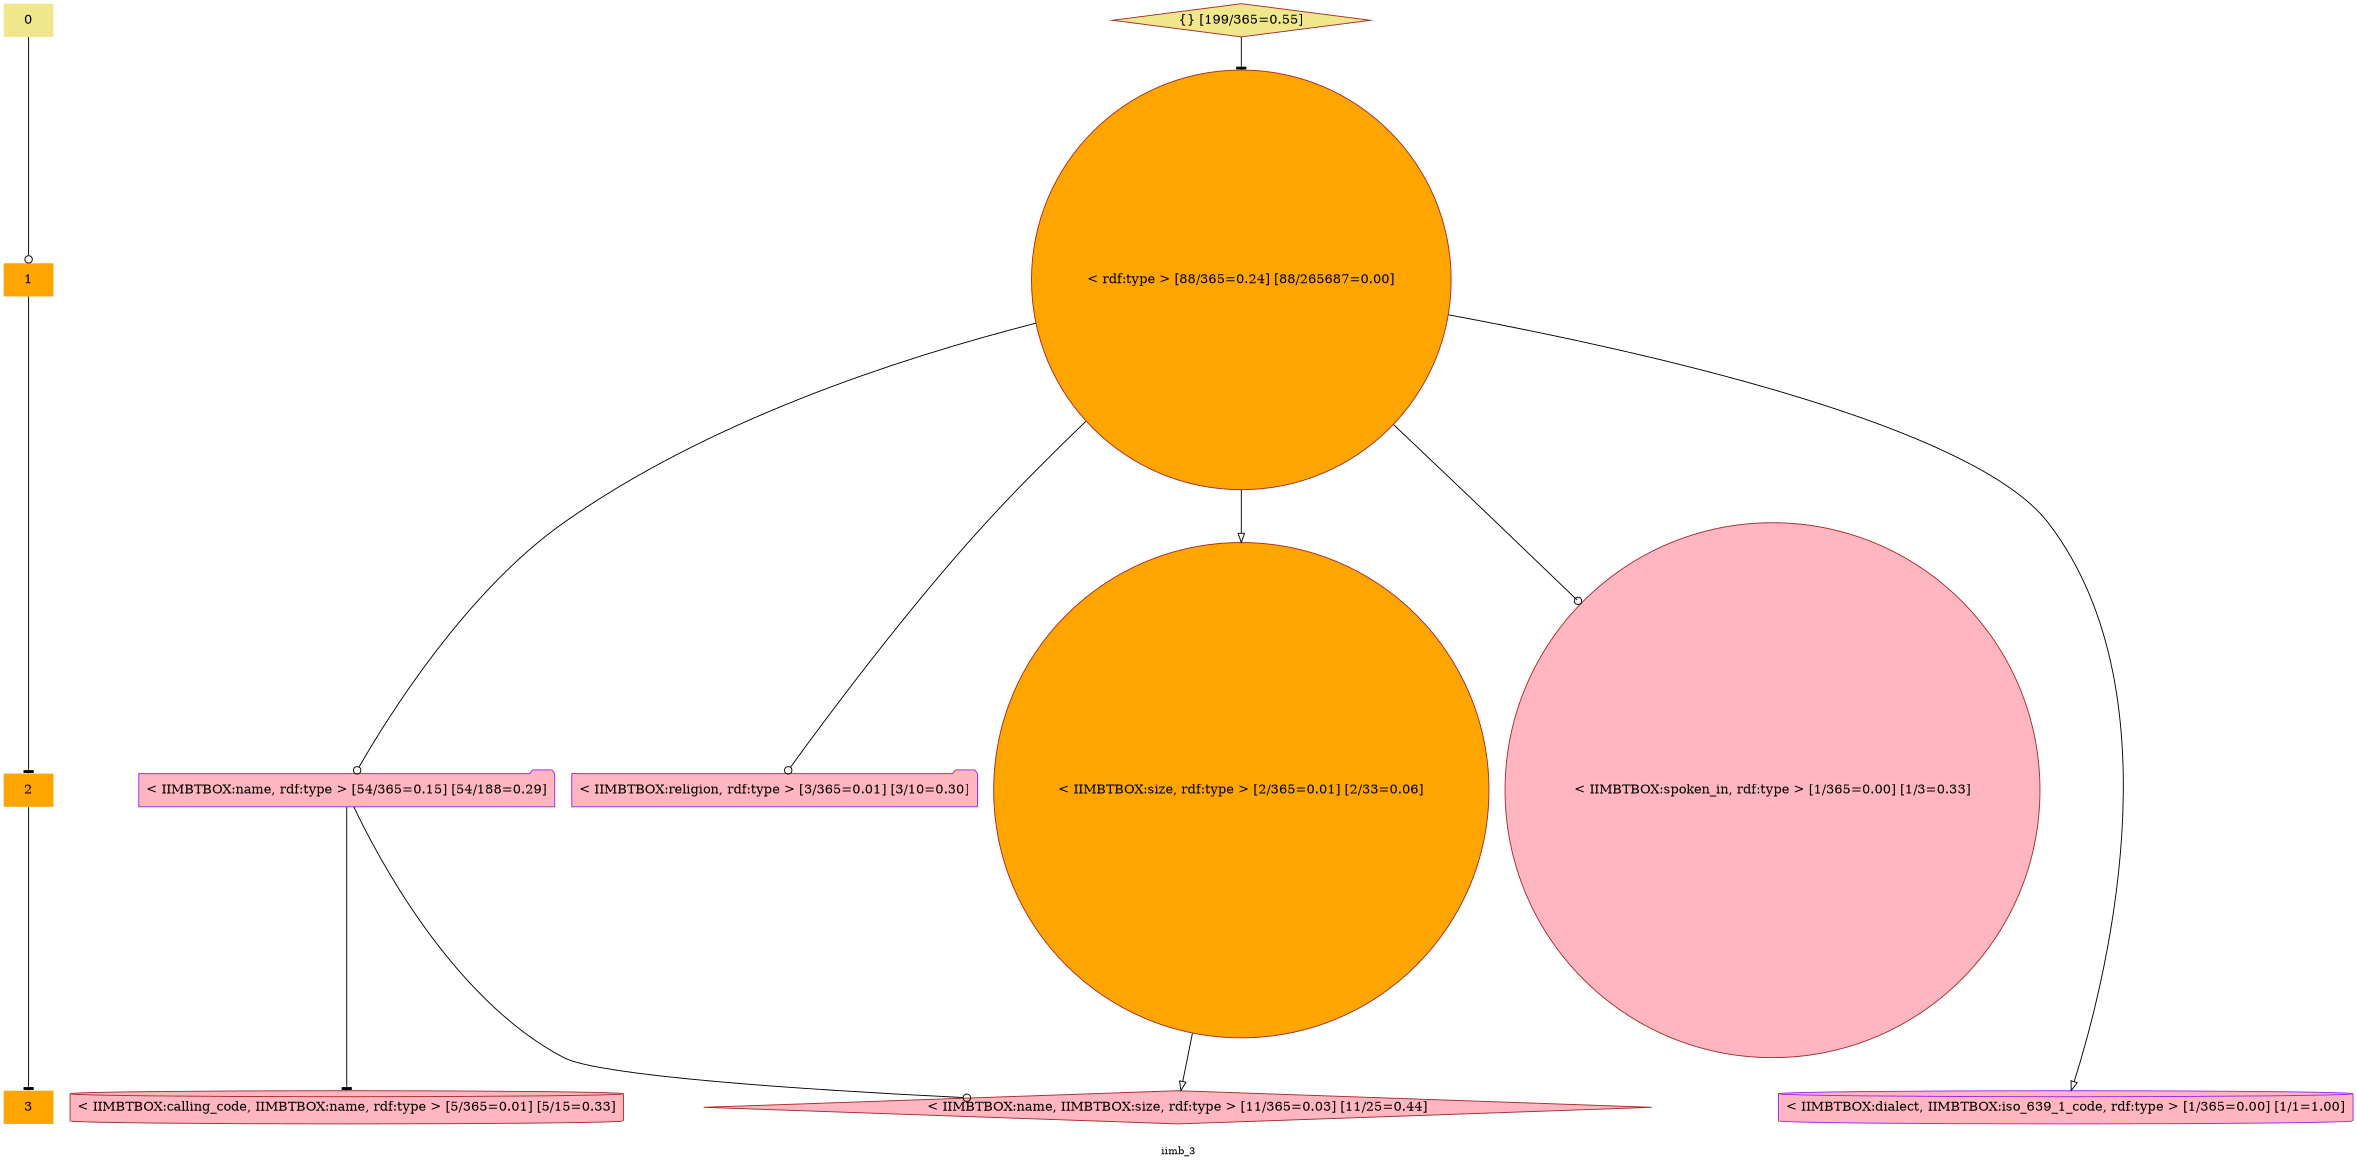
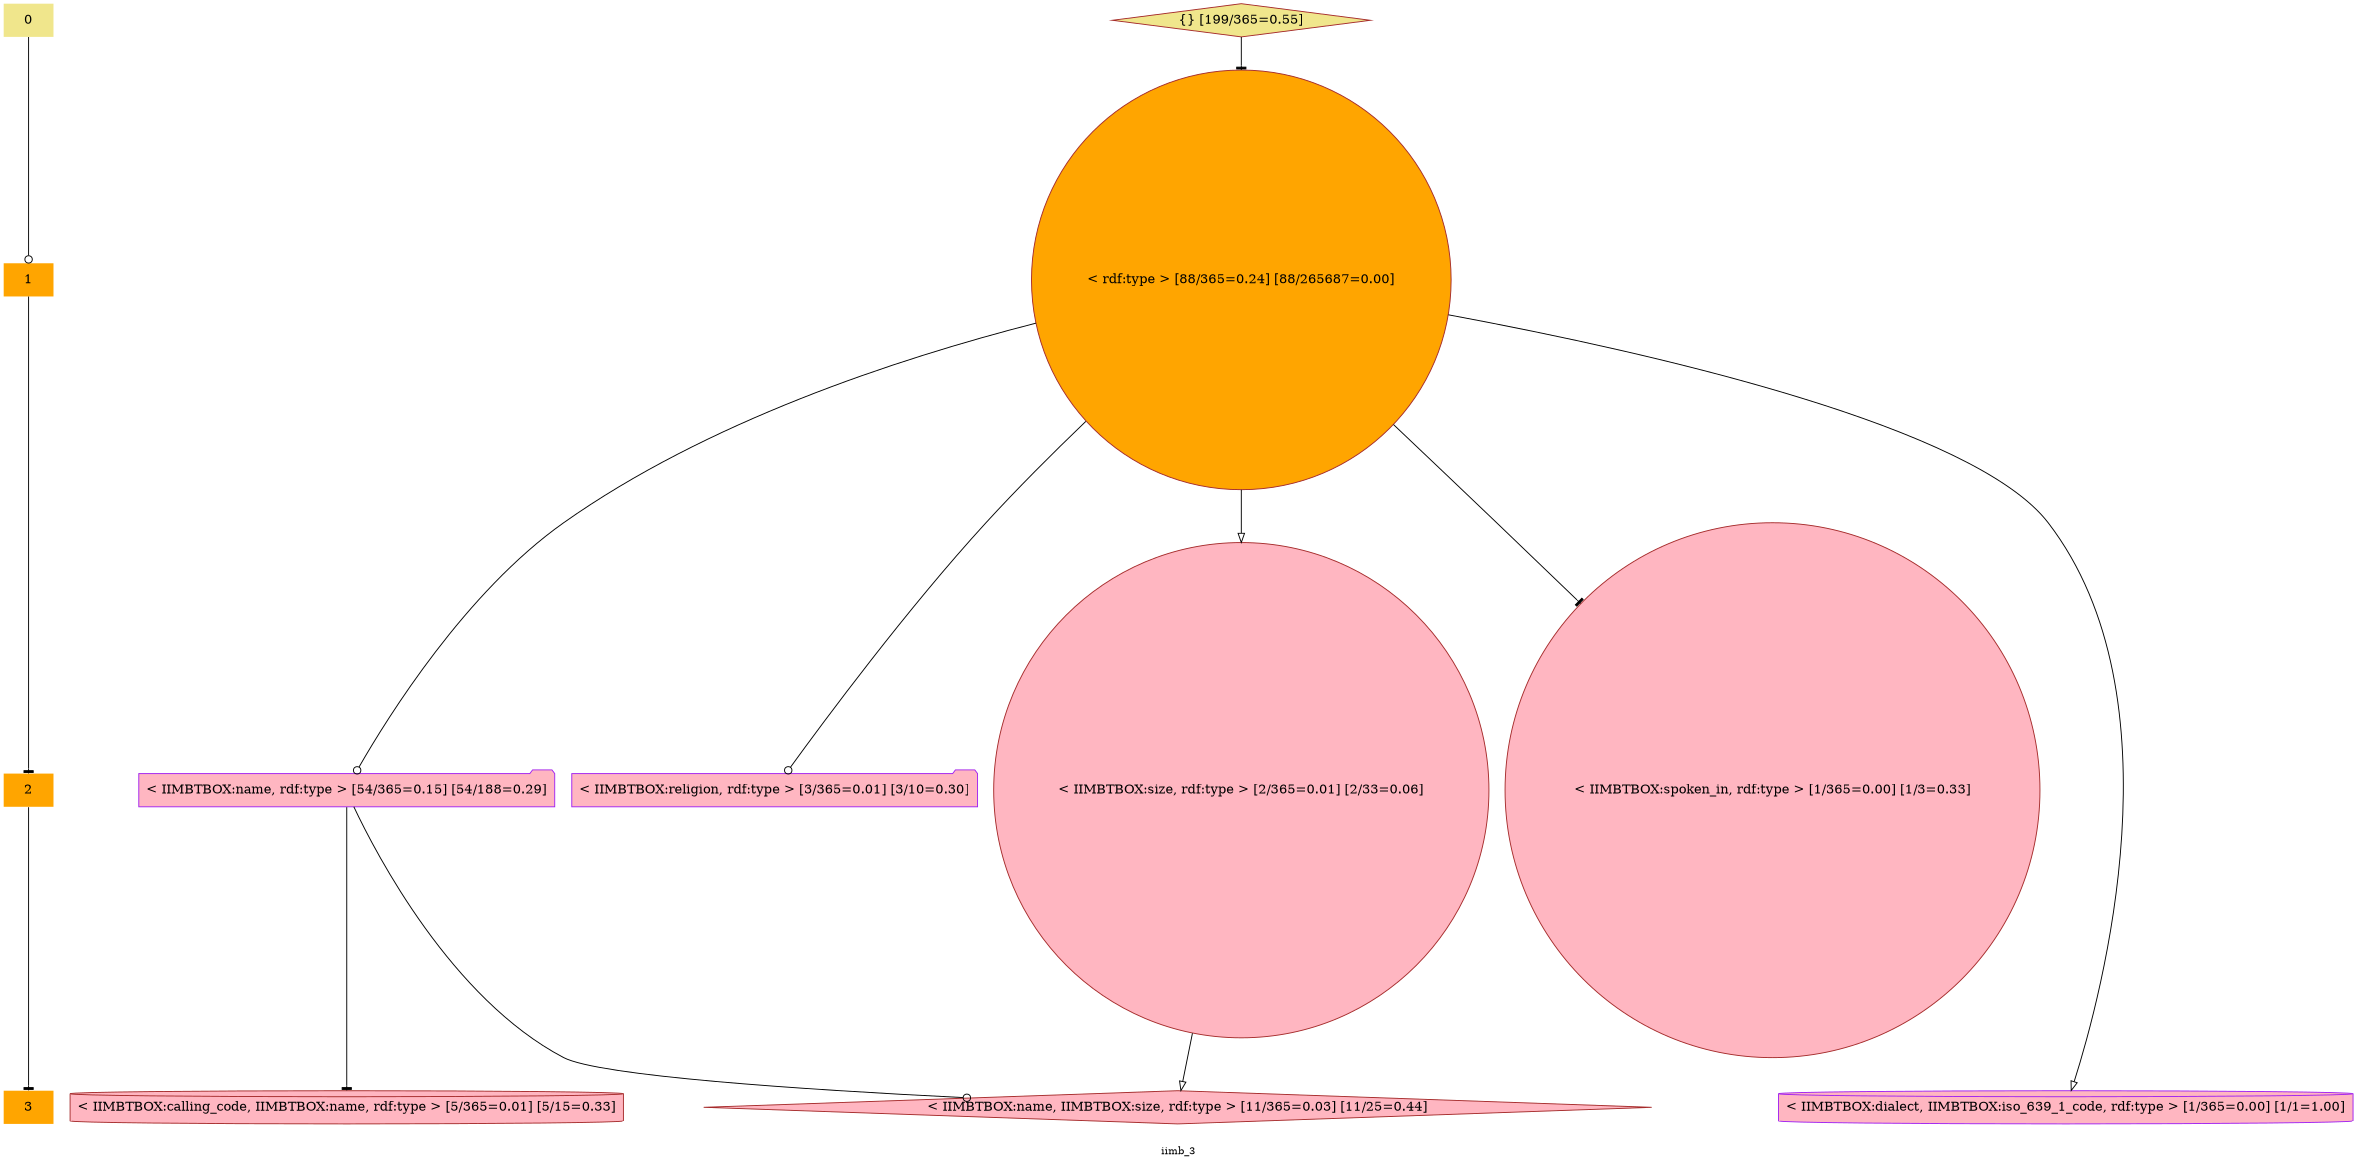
(1485, 512) -> (1485, 512)
(1241, 790) -> (1241, 790)
